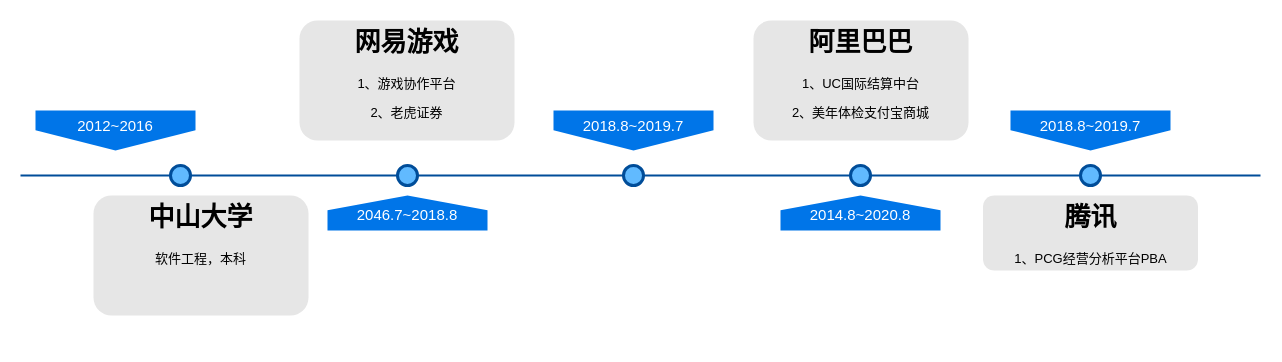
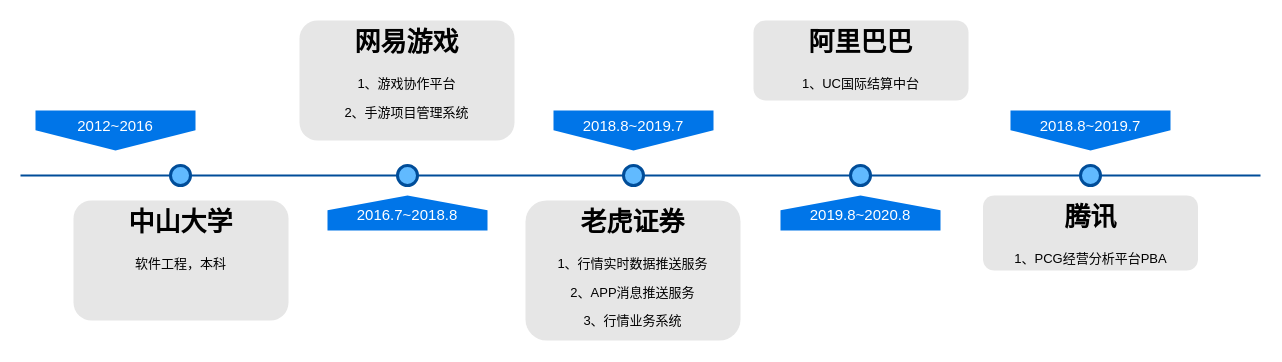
(407, 34) -> (407, 34)
(861, 81) -> (861, 61)
(408, 215) -> (408, 215)
(861, 215) -> (861, 215)
(201, 256) -> (181, 261)
none -> (633, 271)
